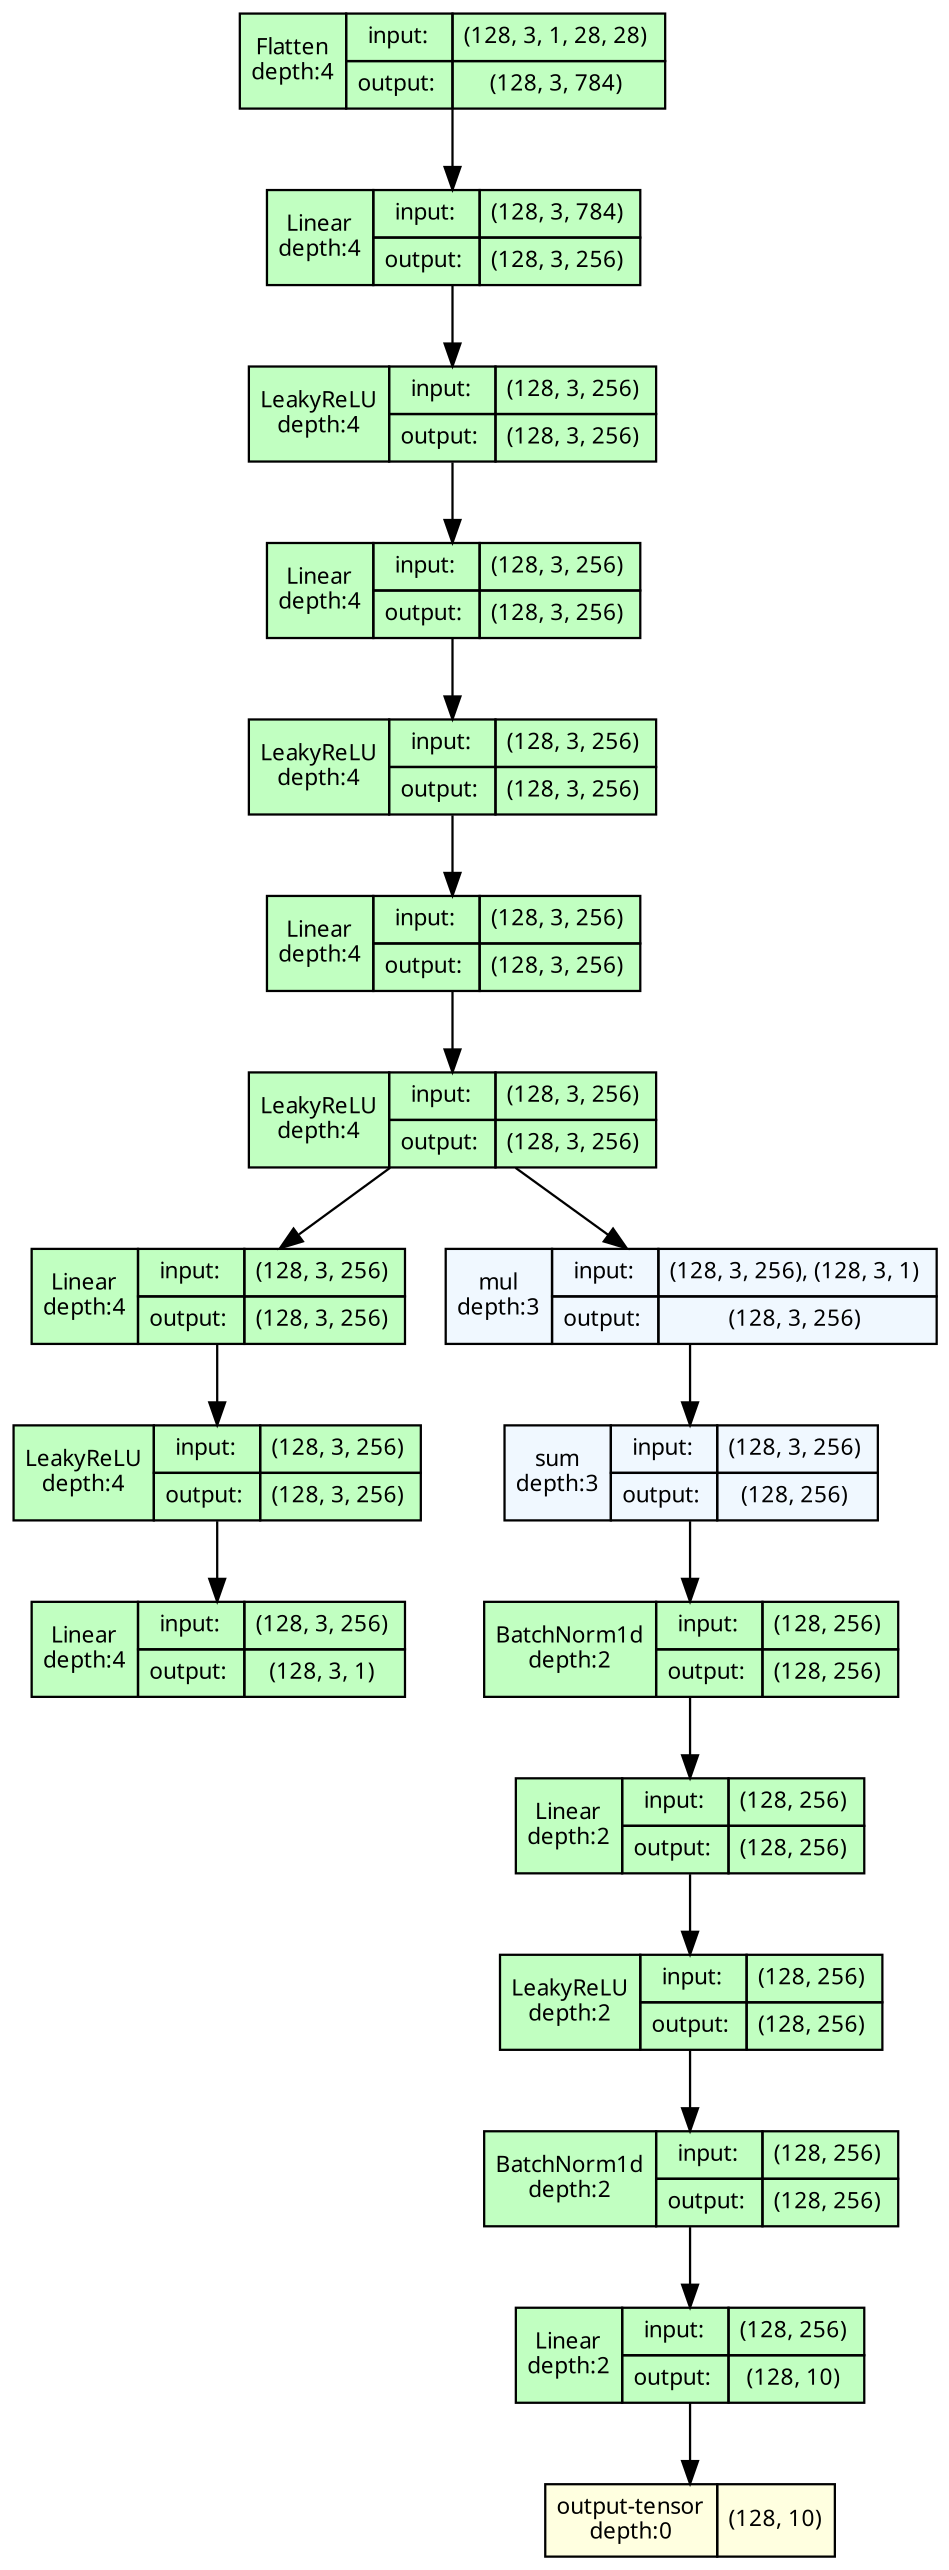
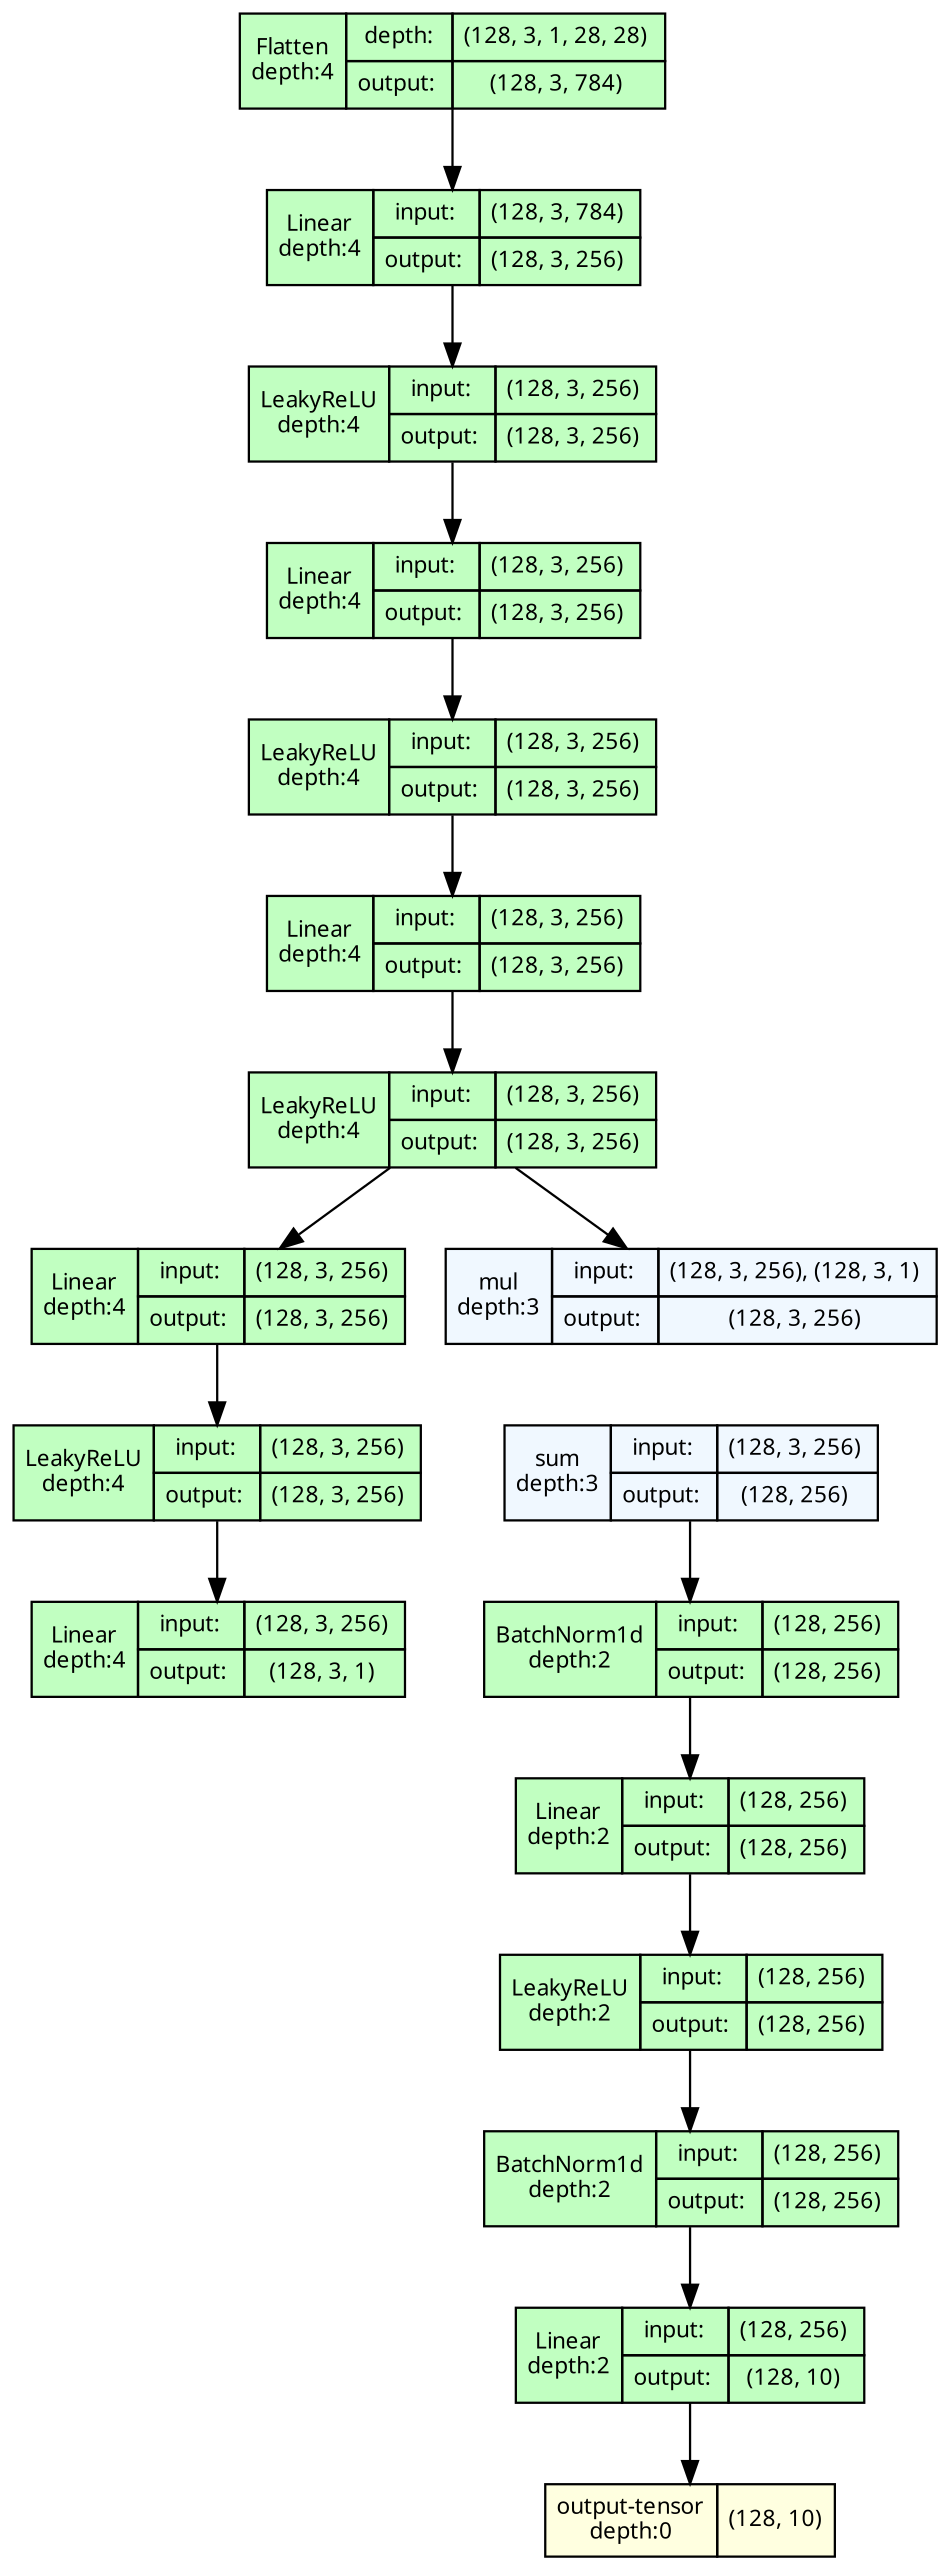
(399, 36) -> (399, 36)
(690, 1374) -> none
